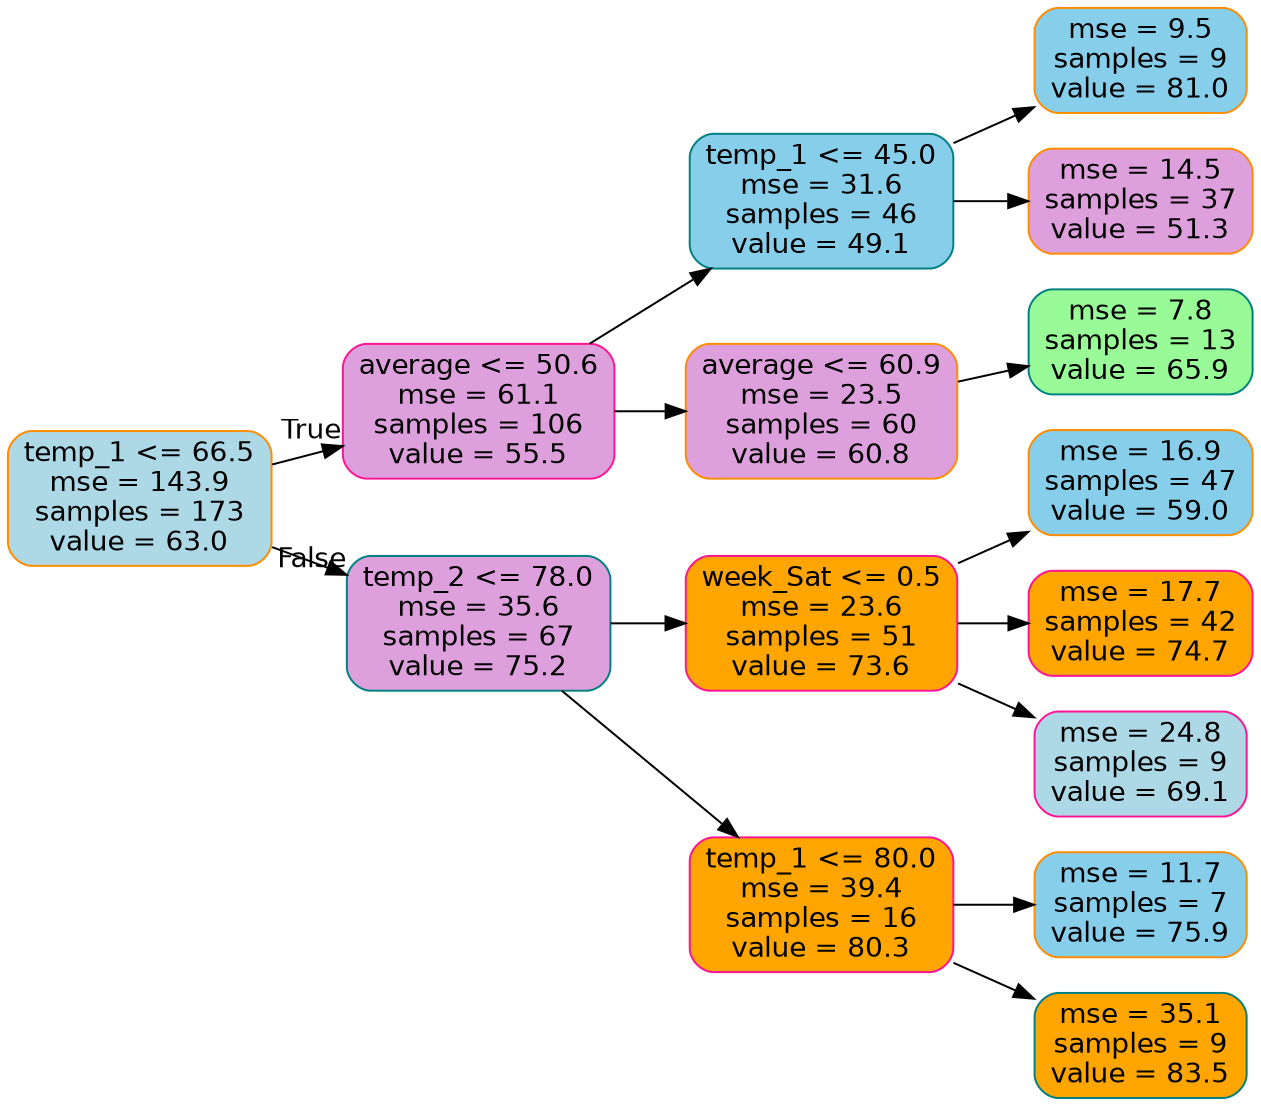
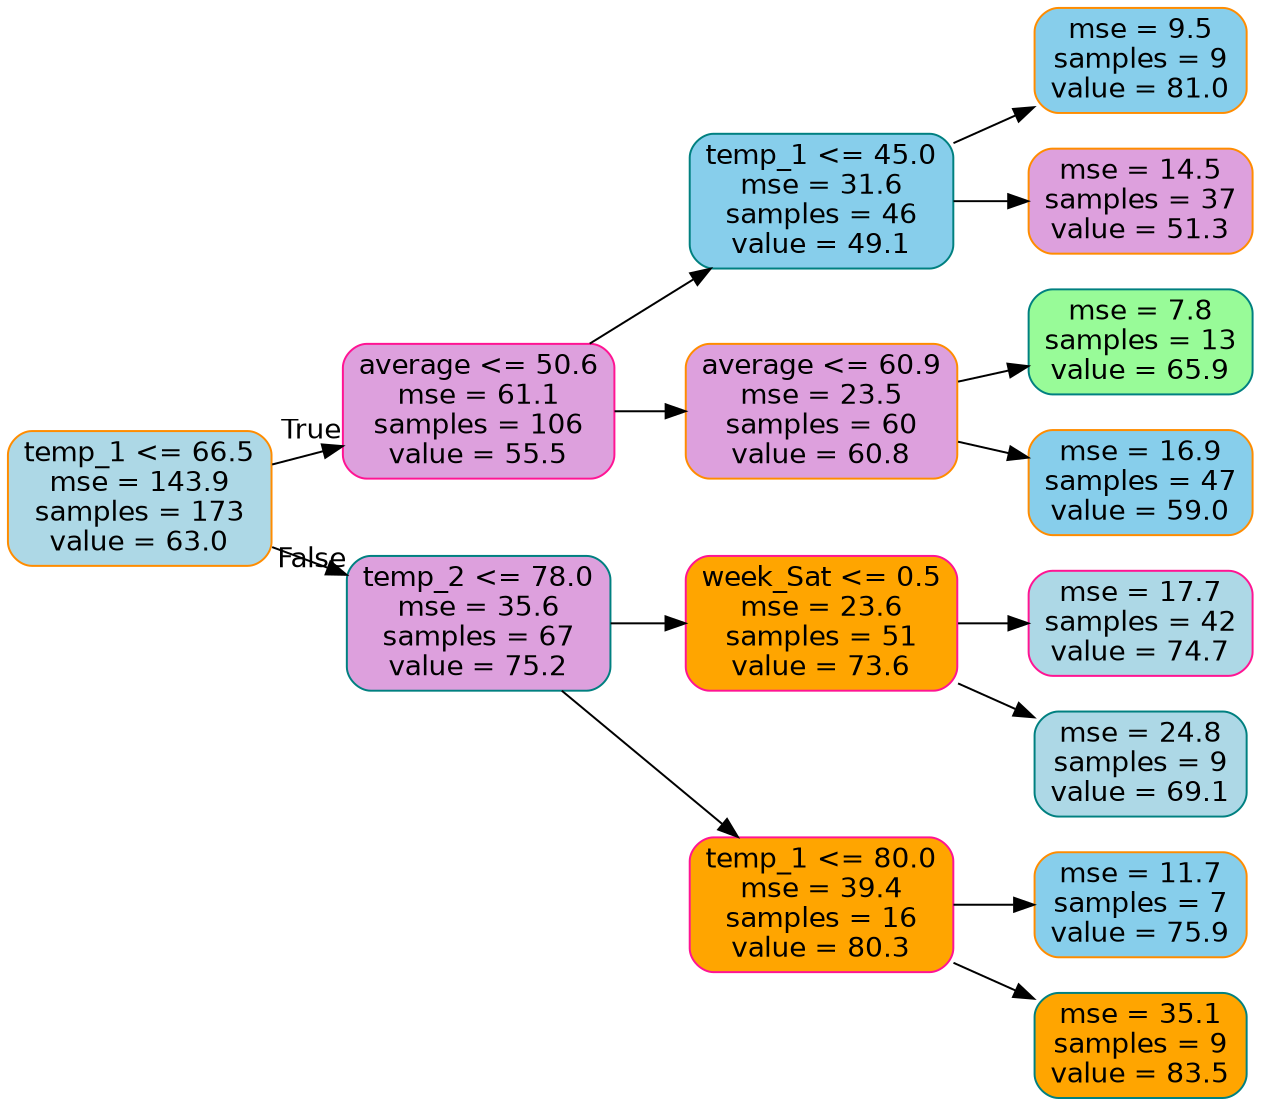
(984, 552) -> (983, 447)
(1141, 623) -> (1141, 623)
(1141, 764) -> (1141, 764)
